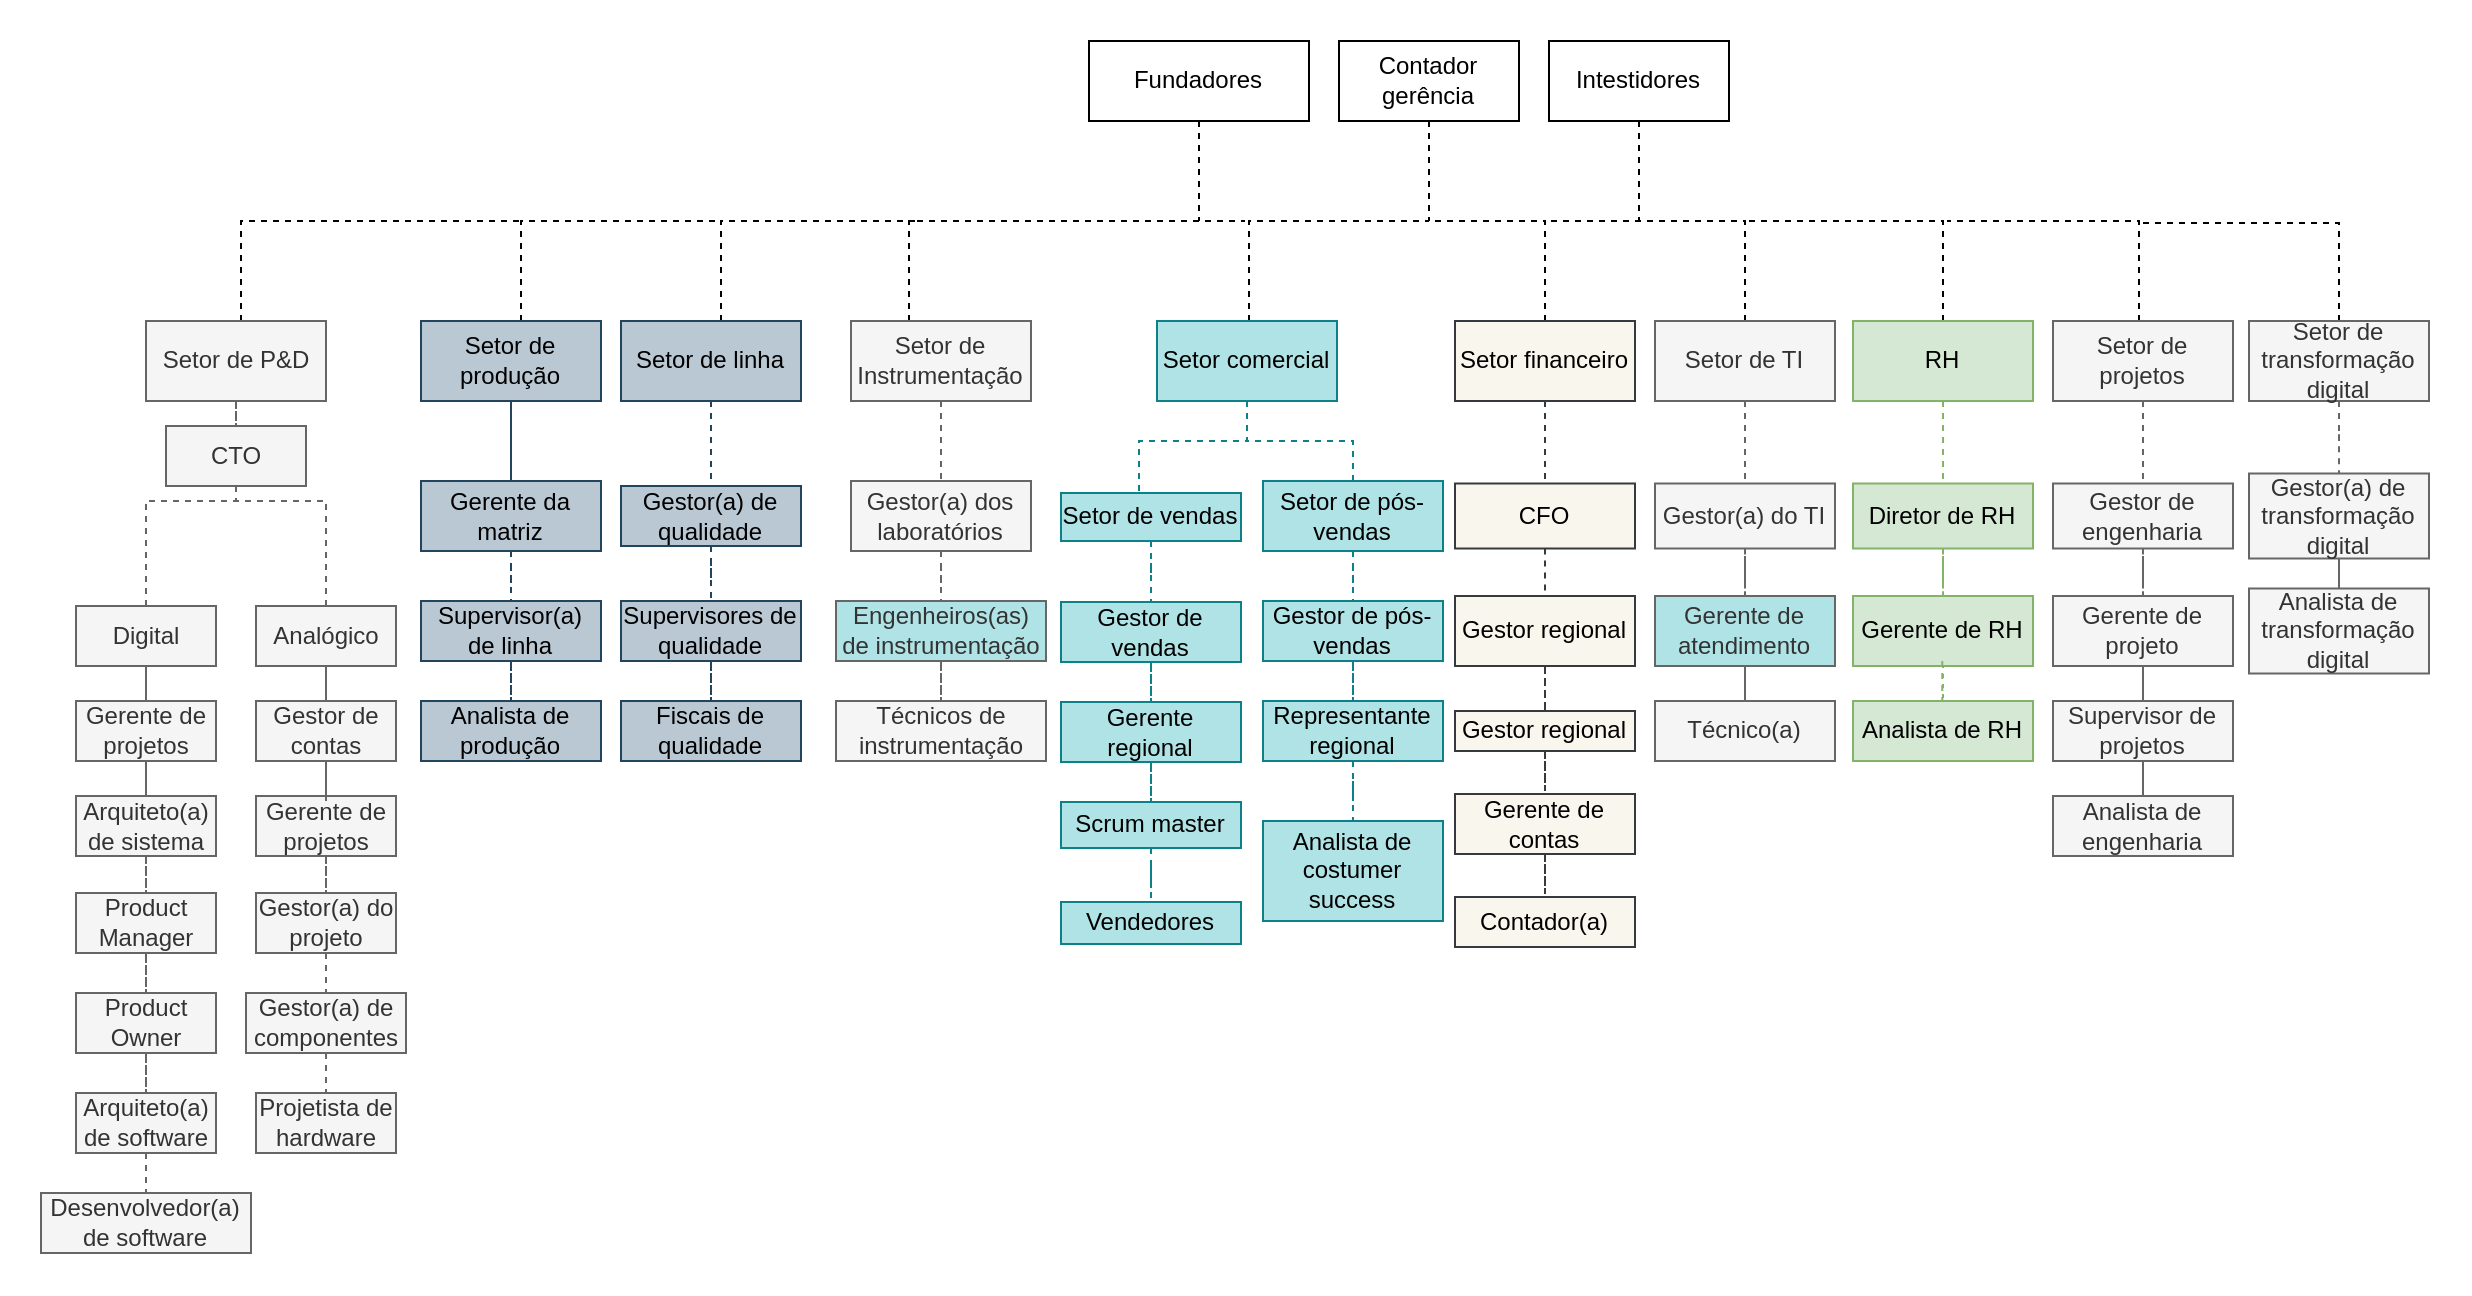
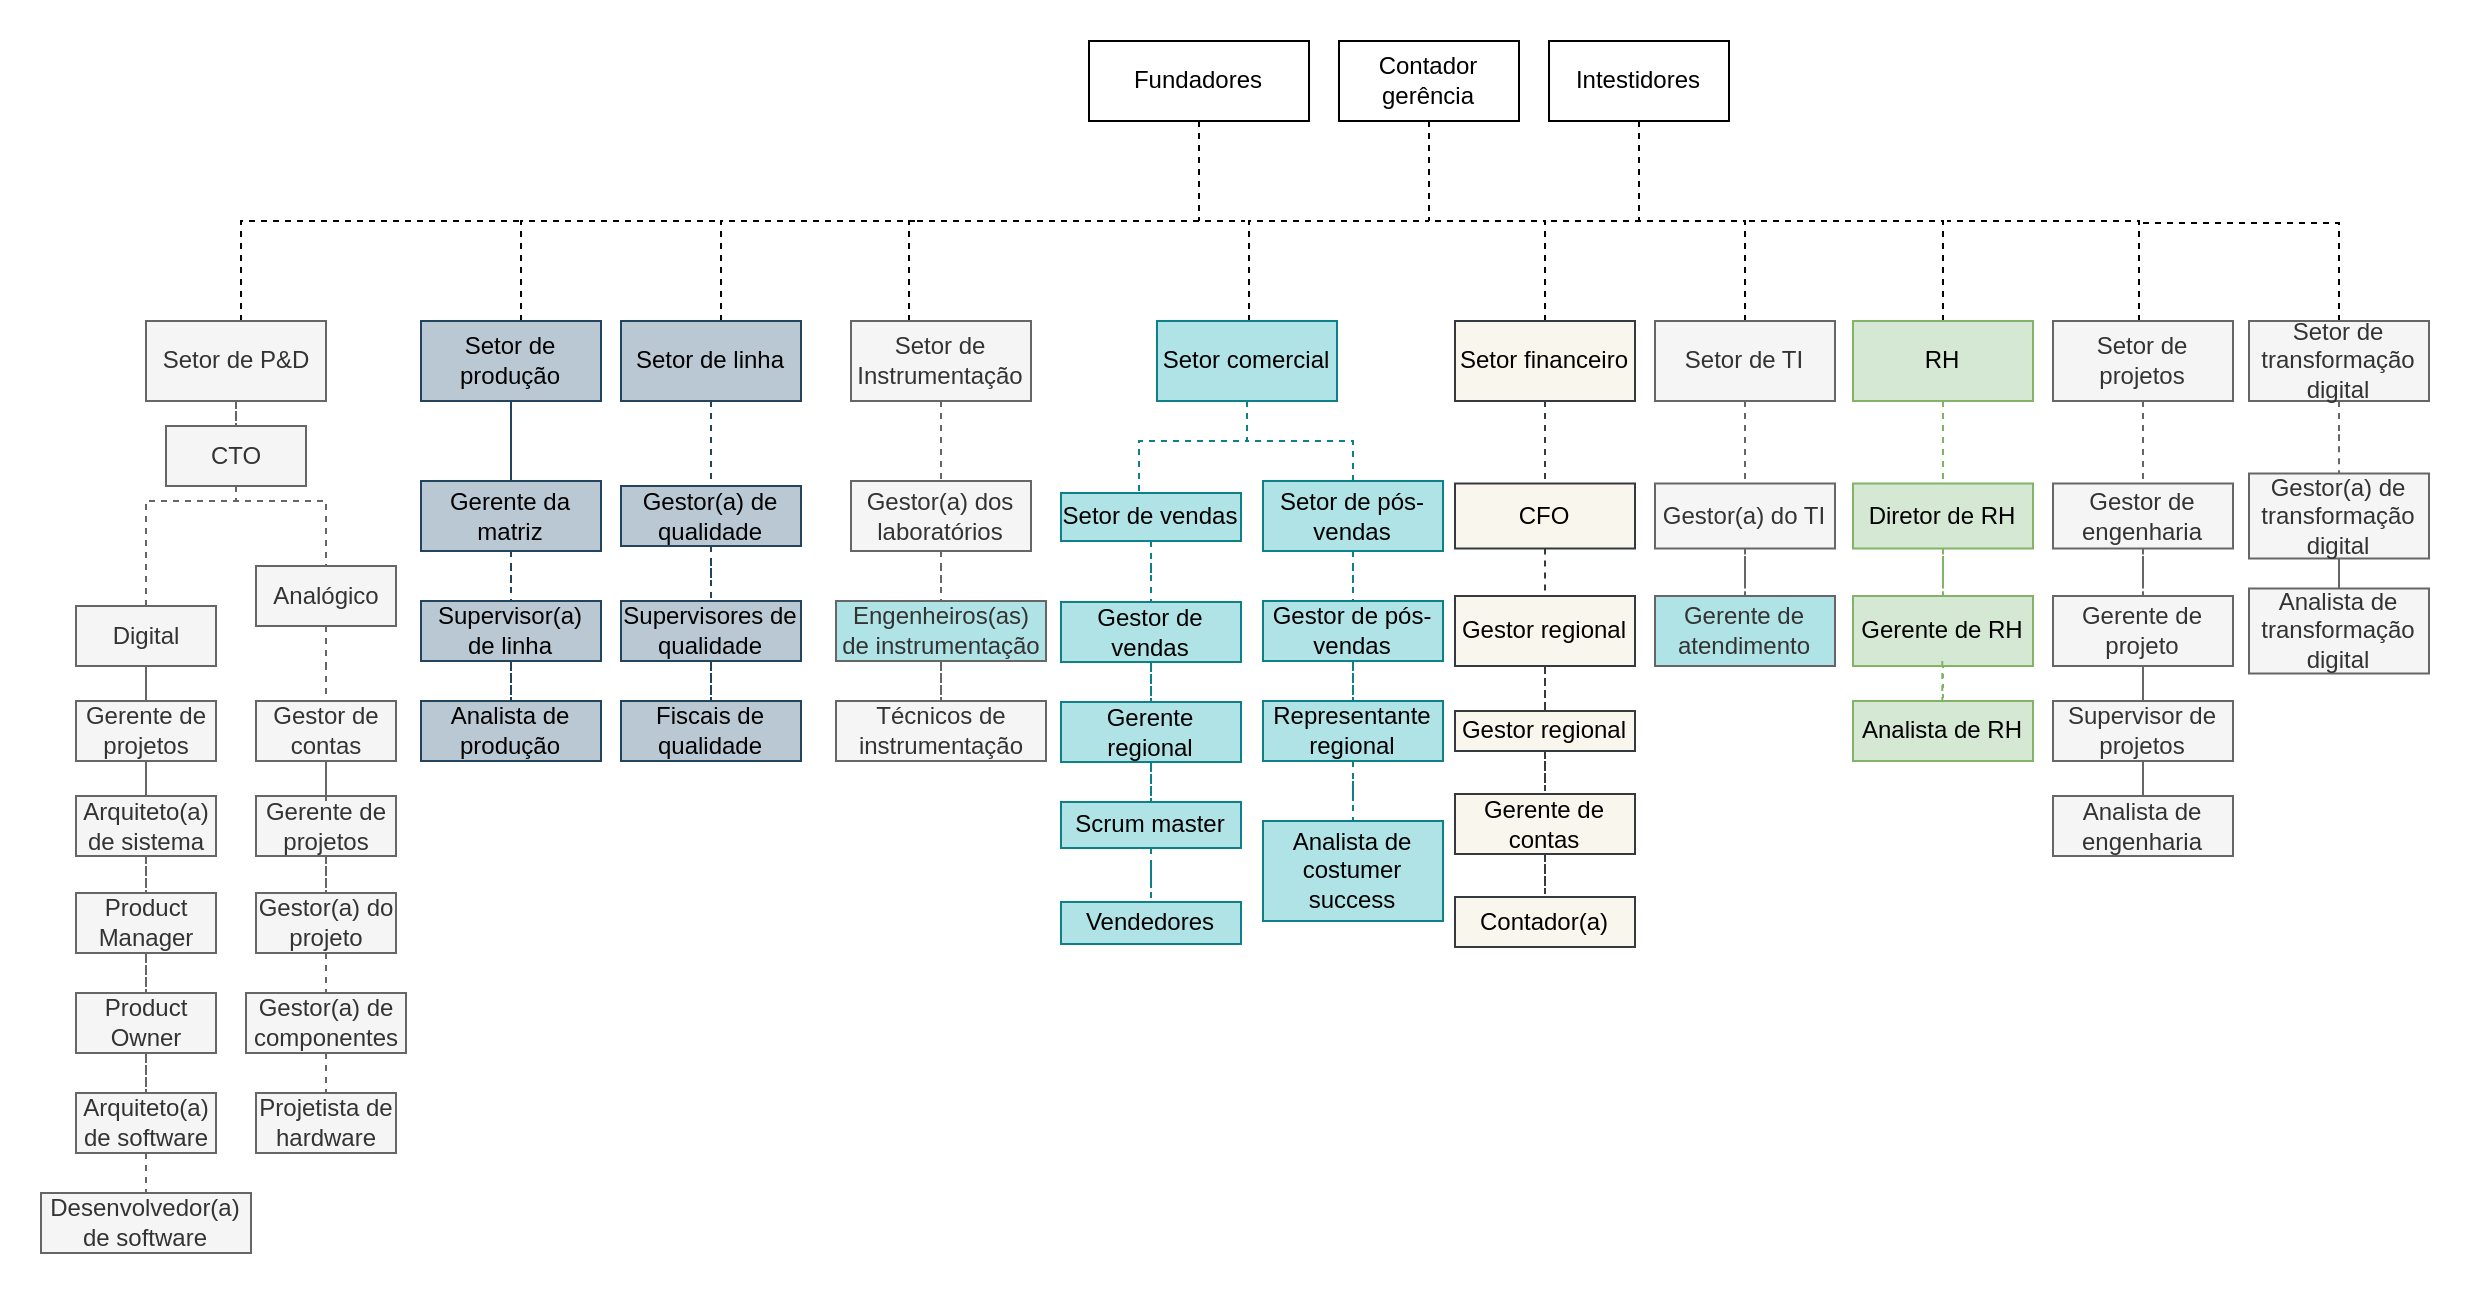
(326, 636) -> (326, 596)
(1745, 703) -> none
(1745, 731) -> none
